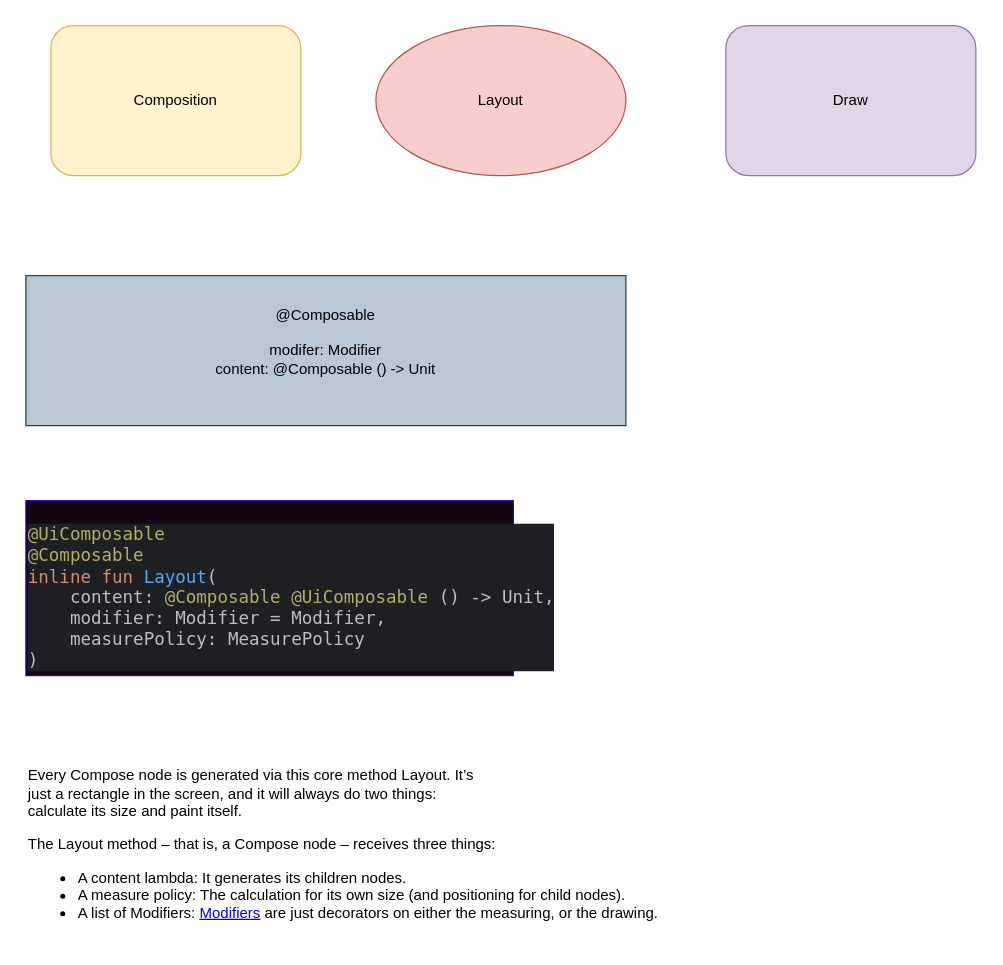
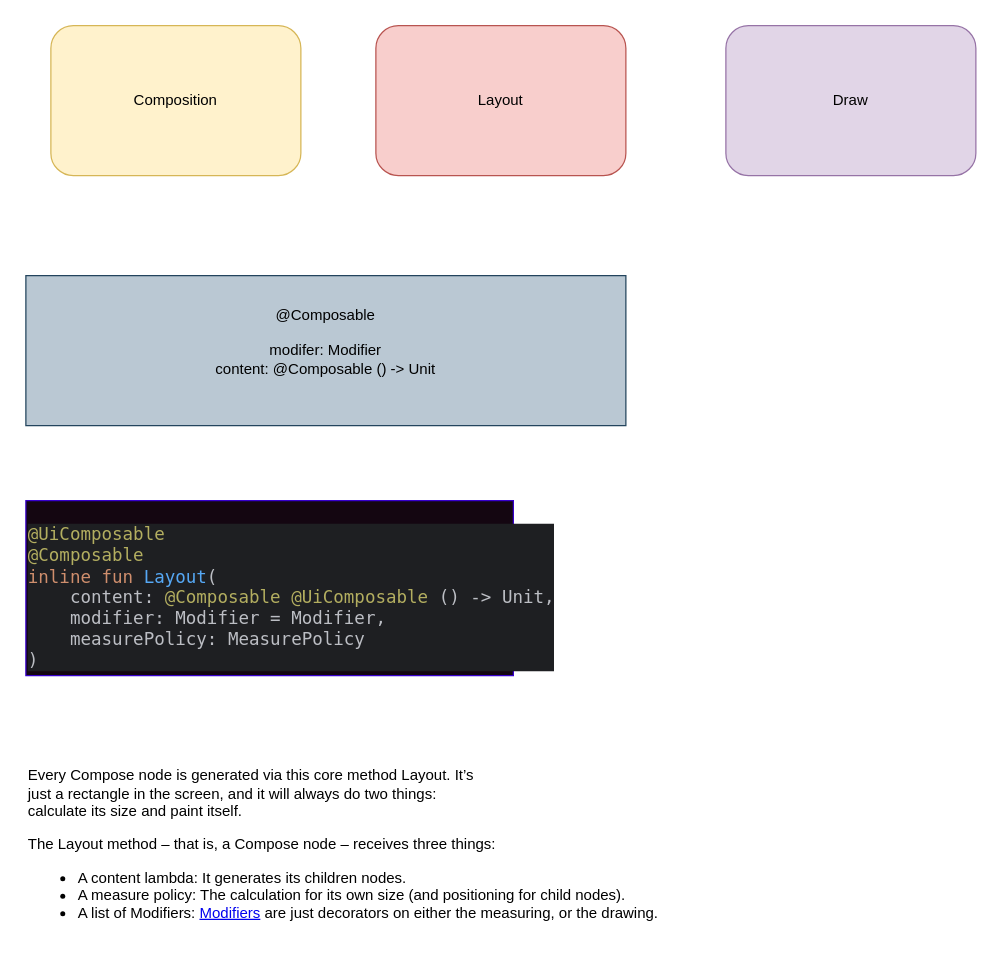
(501, 101) -> (501, 101)
